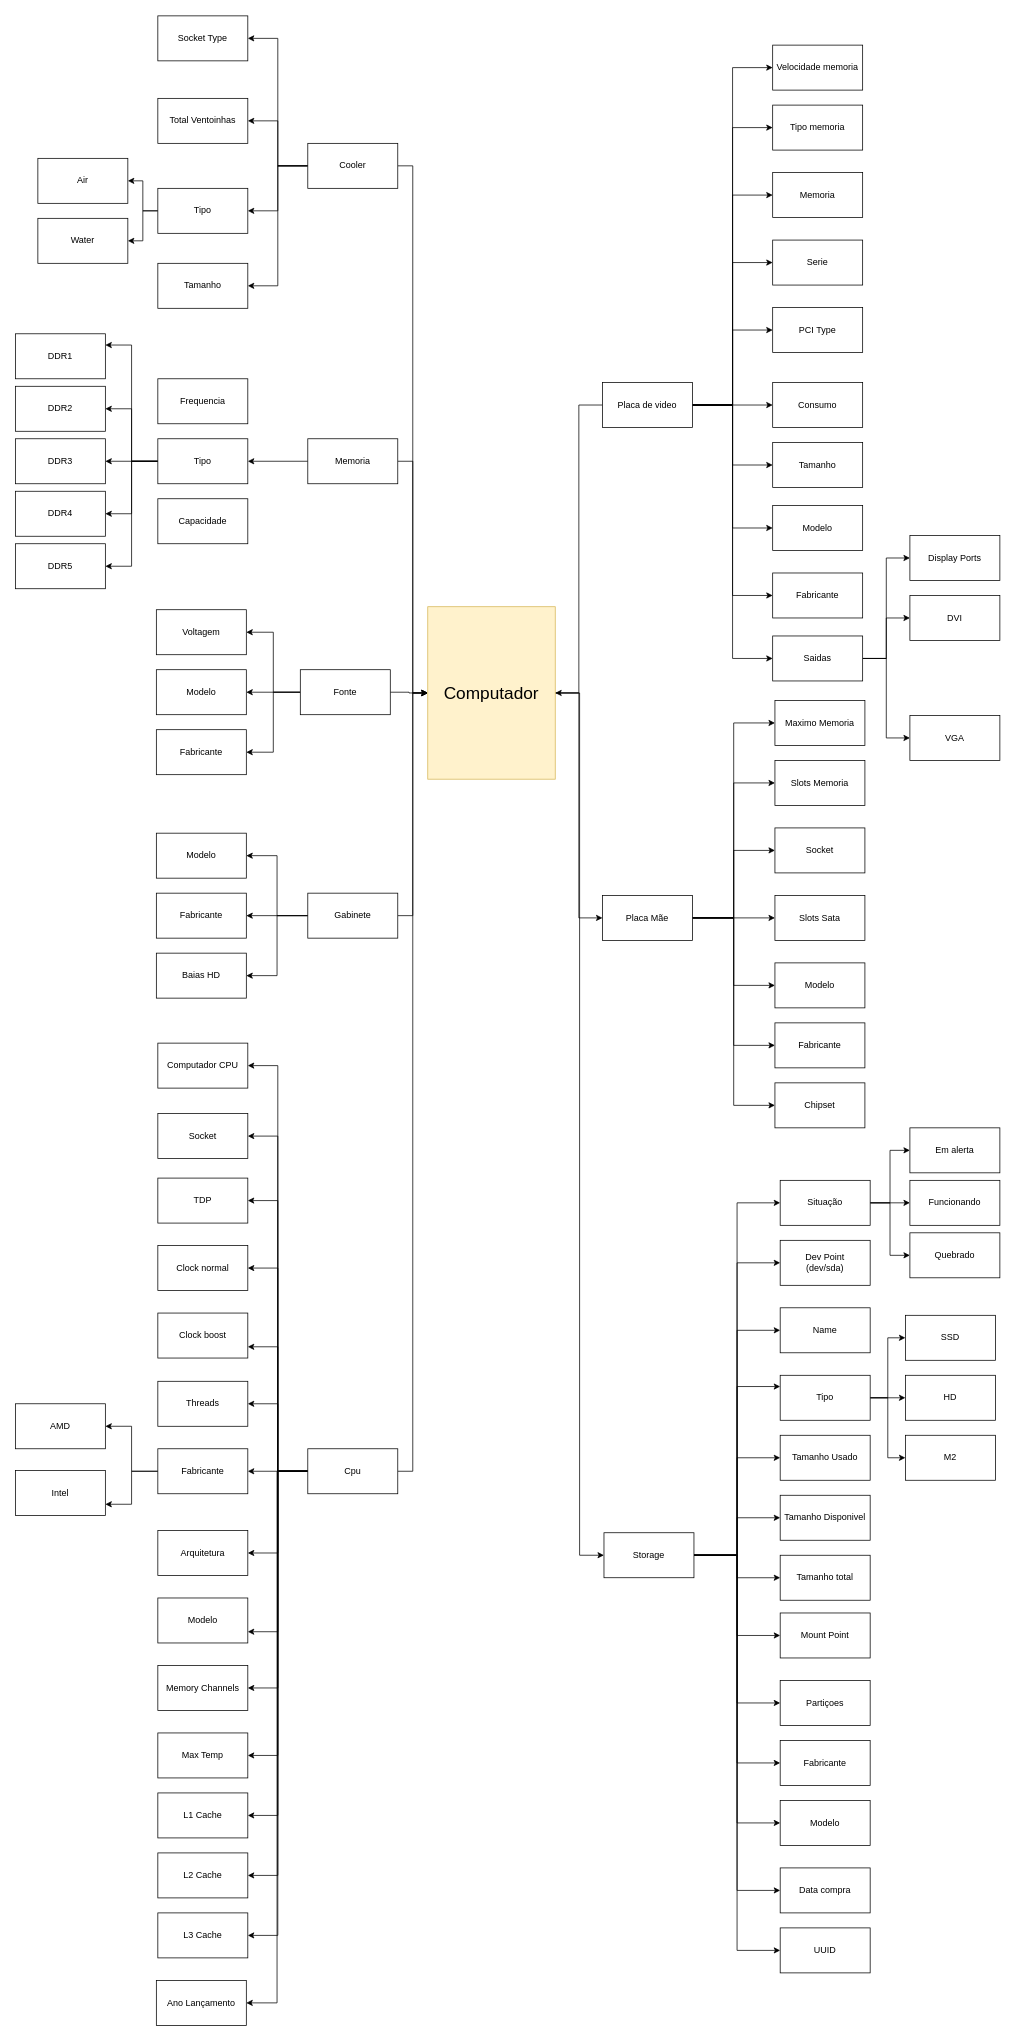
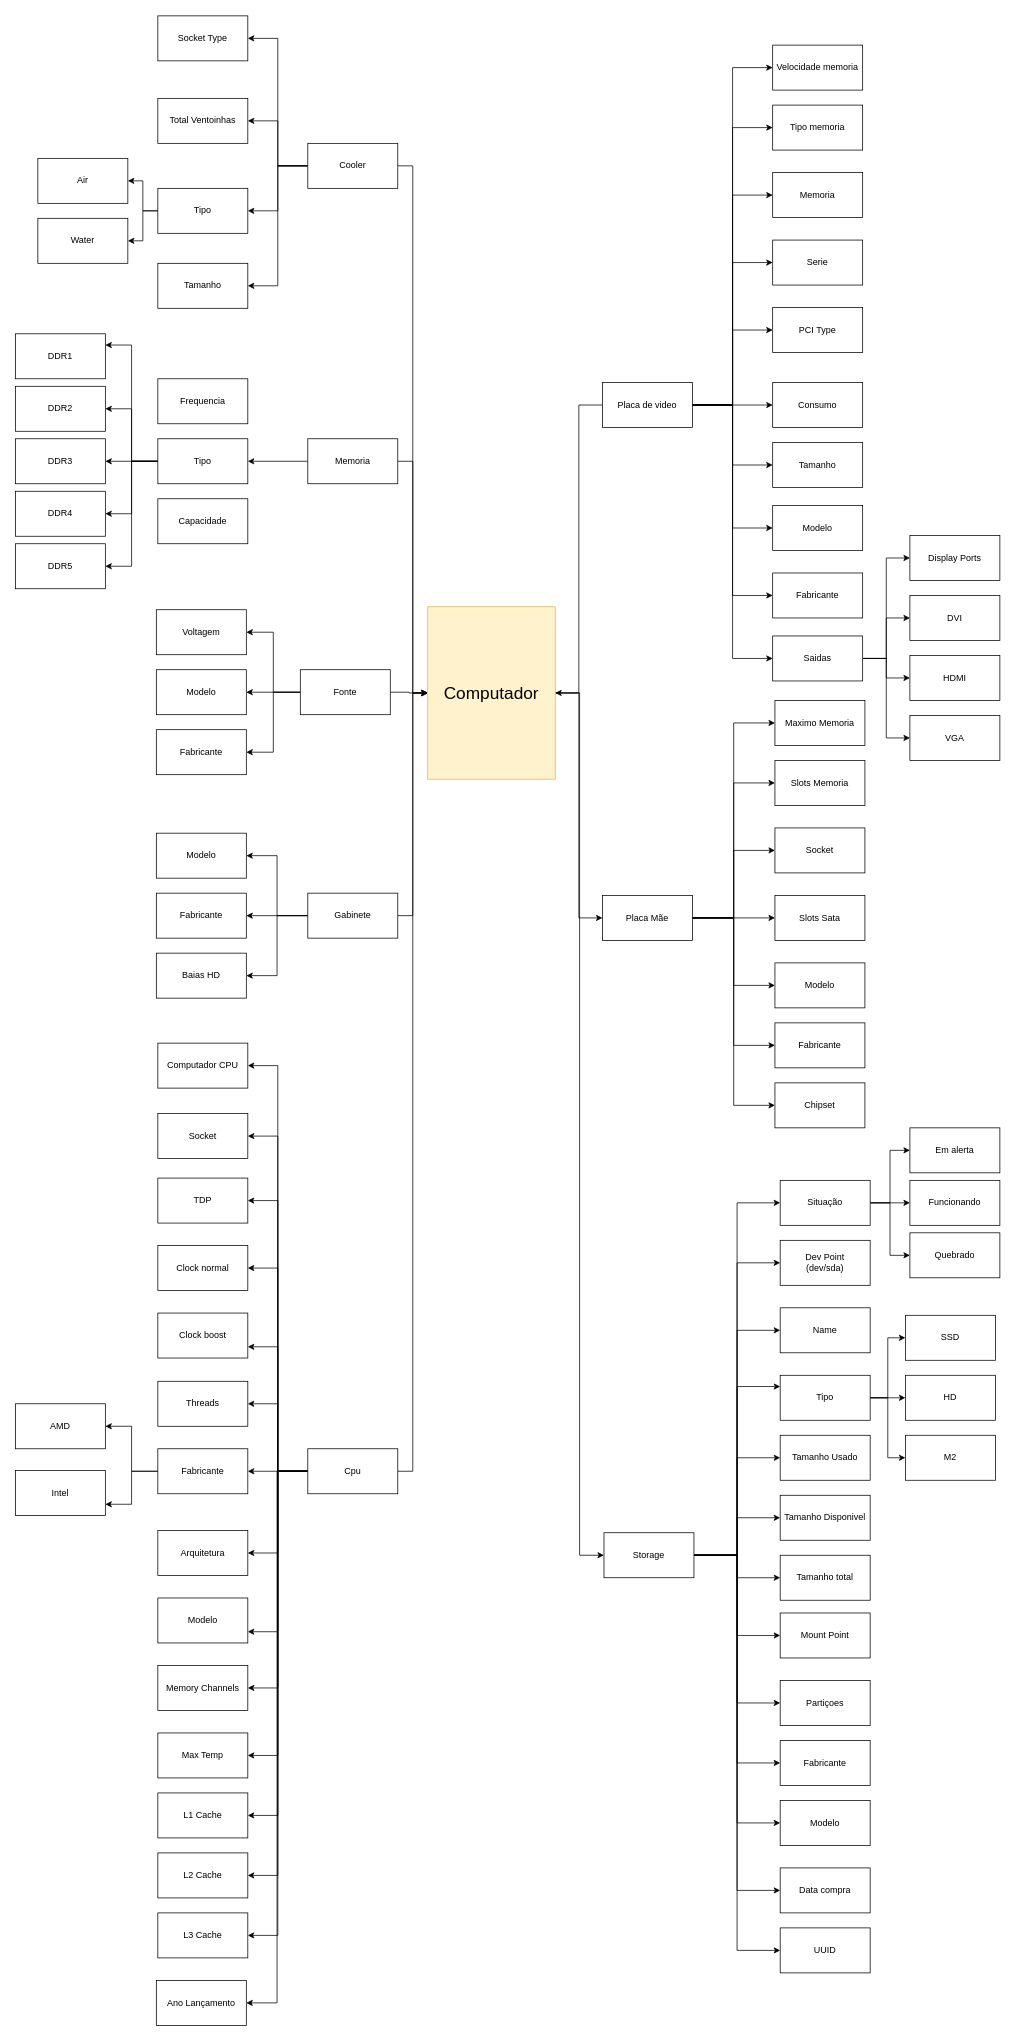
none -> (903, 678)
none -> (955, 678)
